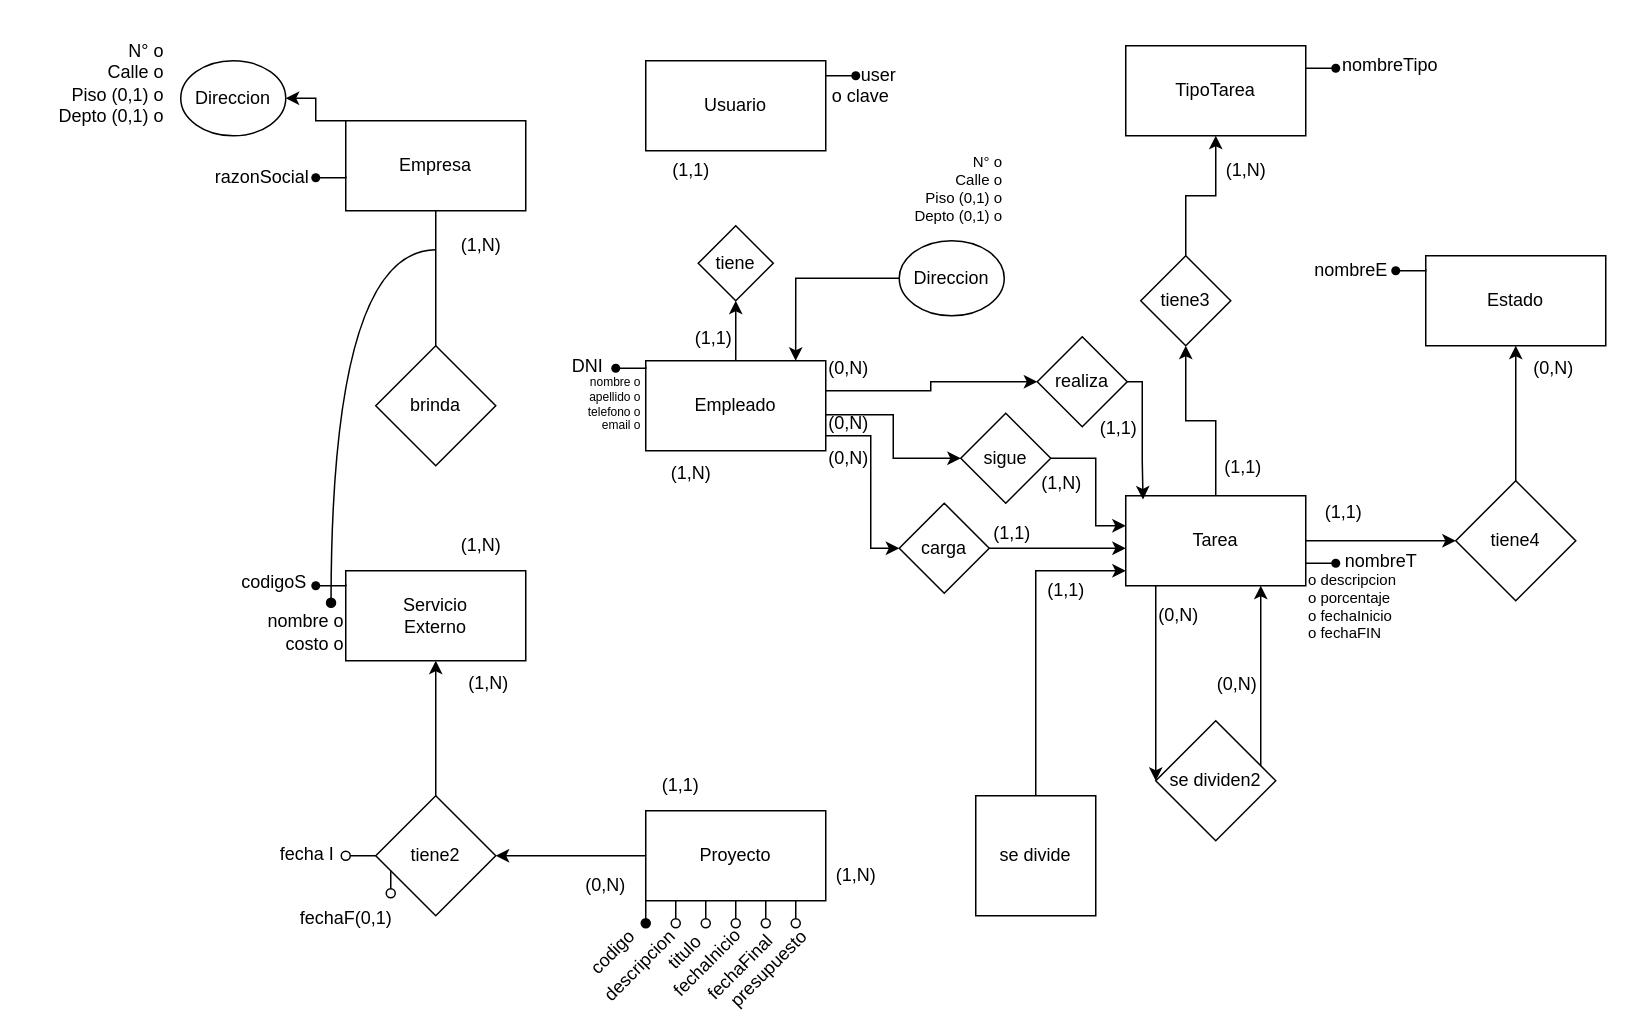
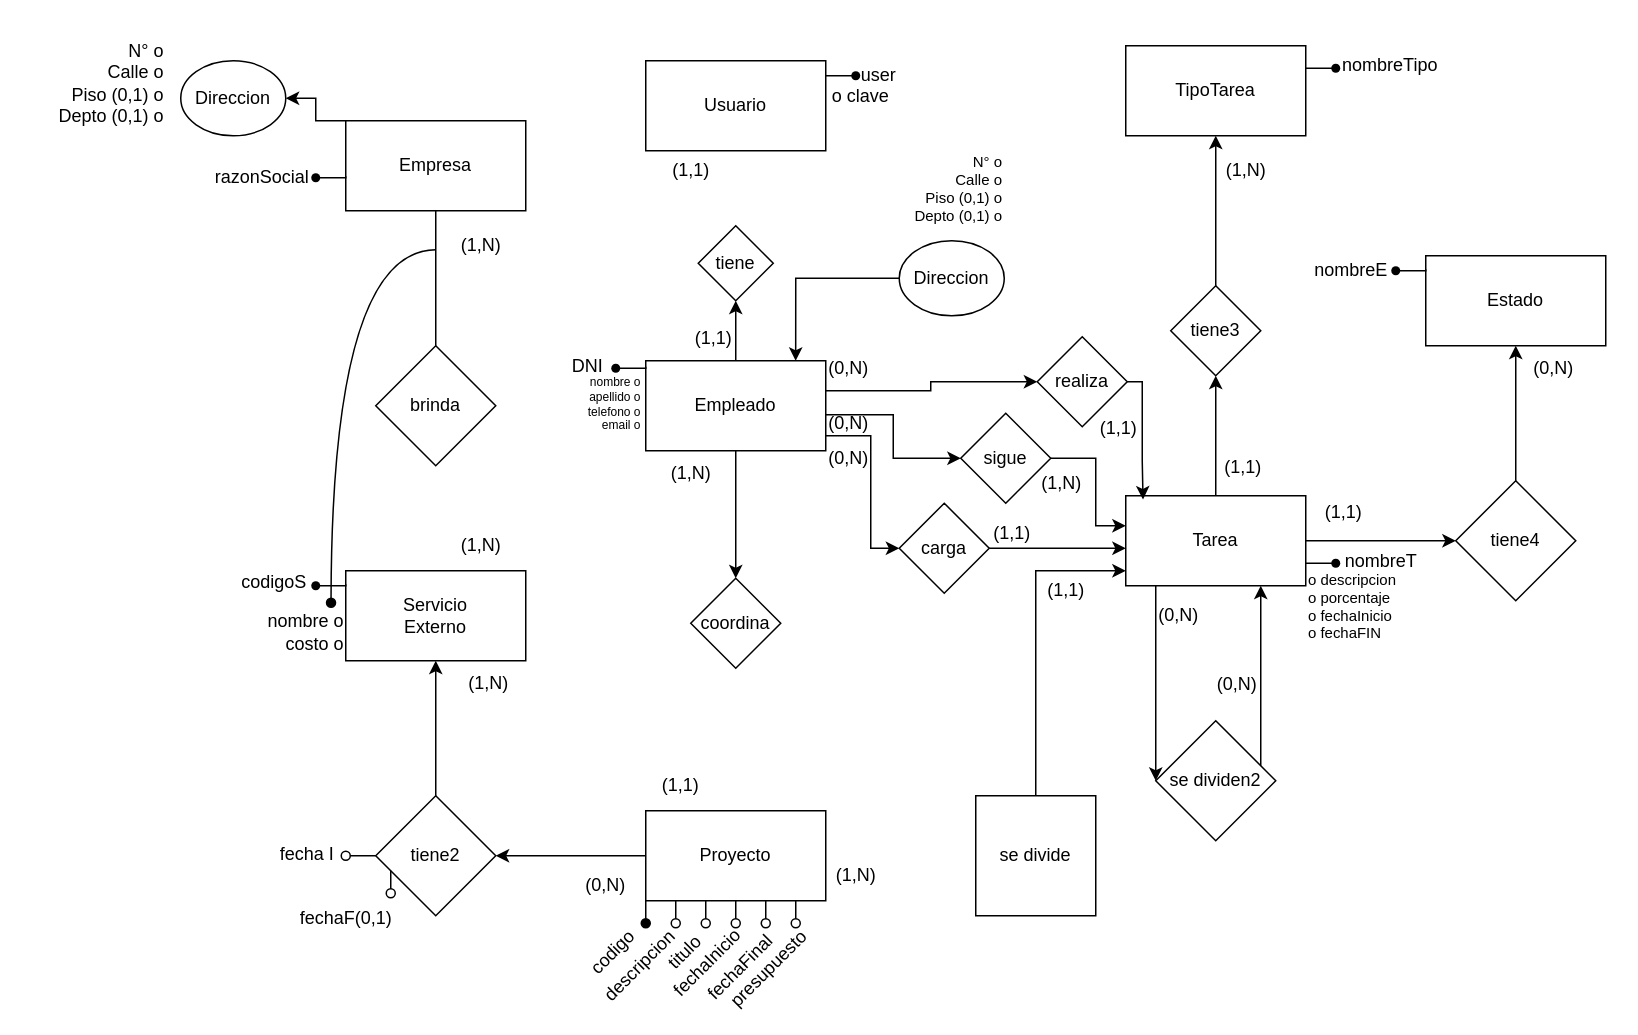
(1186, 301) -> (1216, 331)
none -> (736, 509)
none -> (736, 623)
